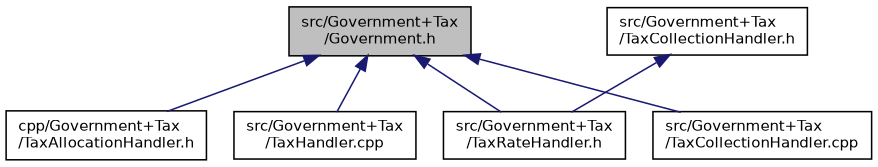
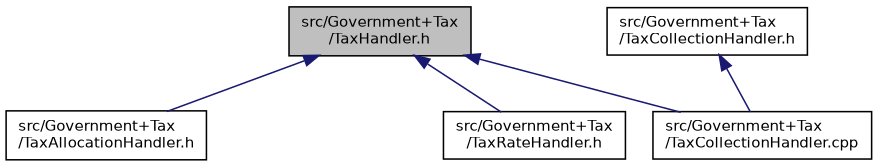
(380, 31) -> (380, 31)
(618, 85) -> (739, 90)
(106, 135) -> (106, 135)
(325, 135) -> none
